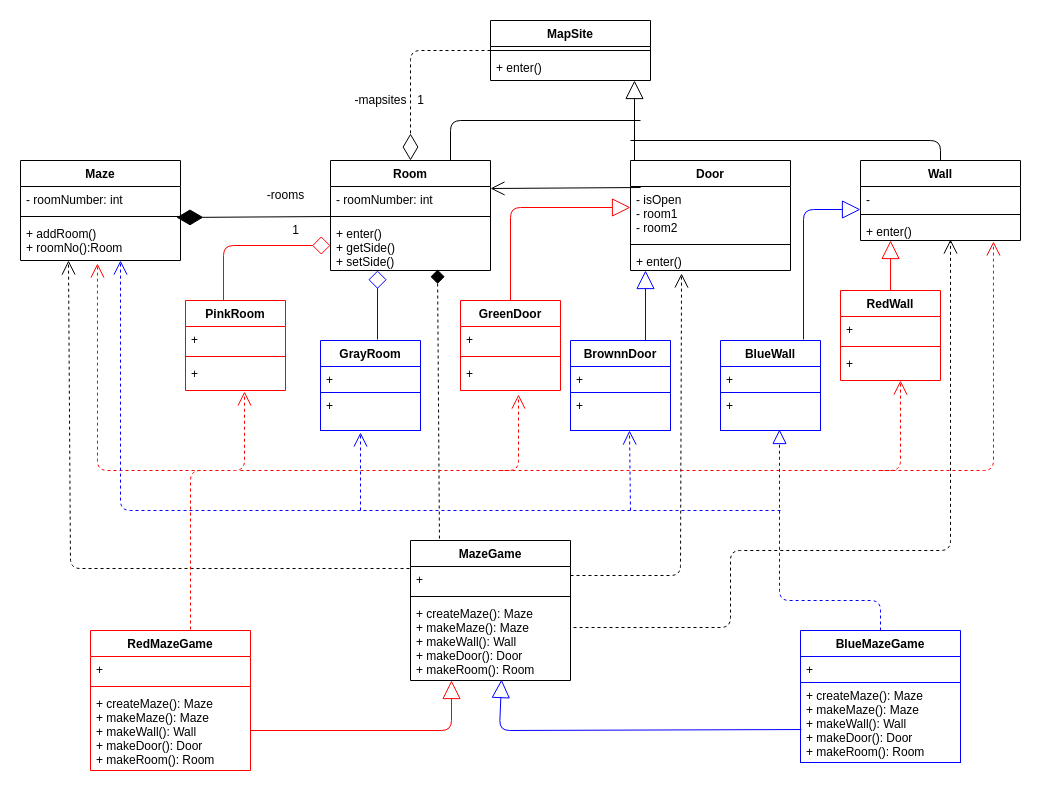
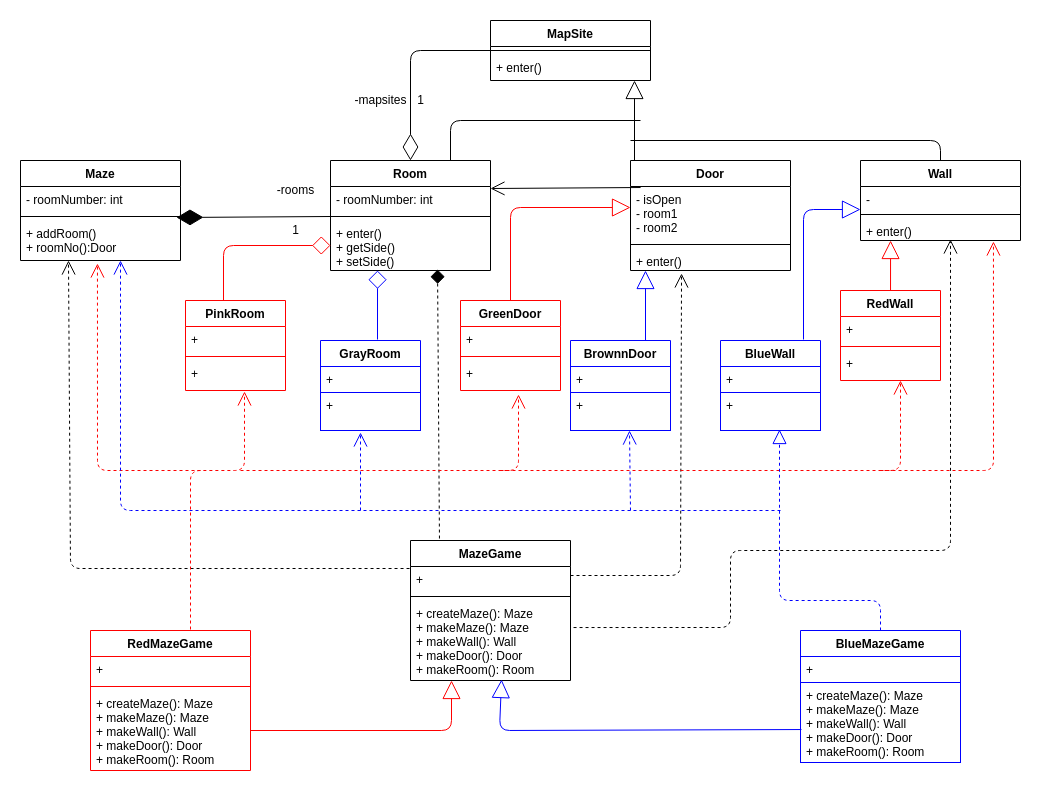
(411, 57) -> (411, 57)
(286, 196) -> (296, 191)
(61, 234) -> (61, 234)
